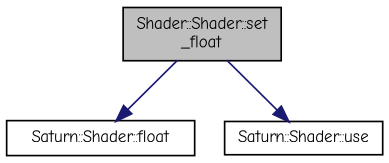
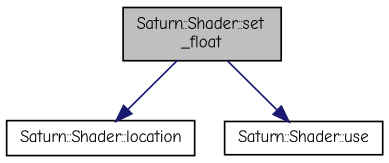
(202, 34) -> (202, 34)
(101, 138) -> (101, 138)
